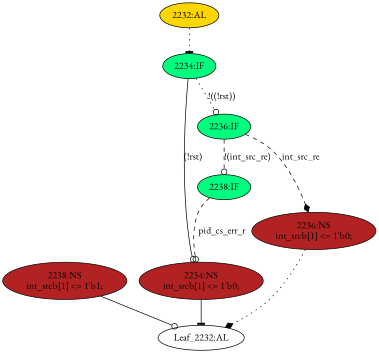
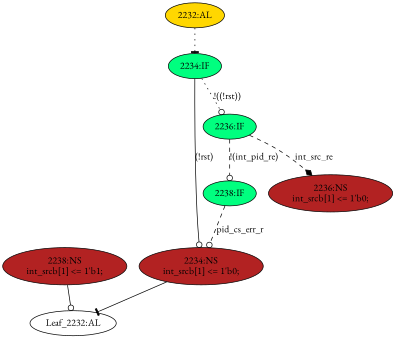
(247, 157) -> (254, 157)
(276, 293) -> none
